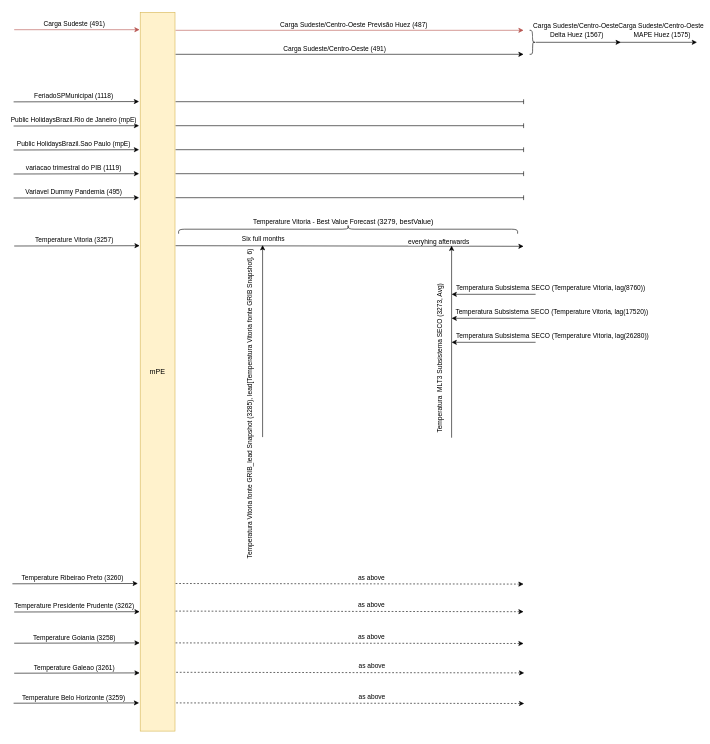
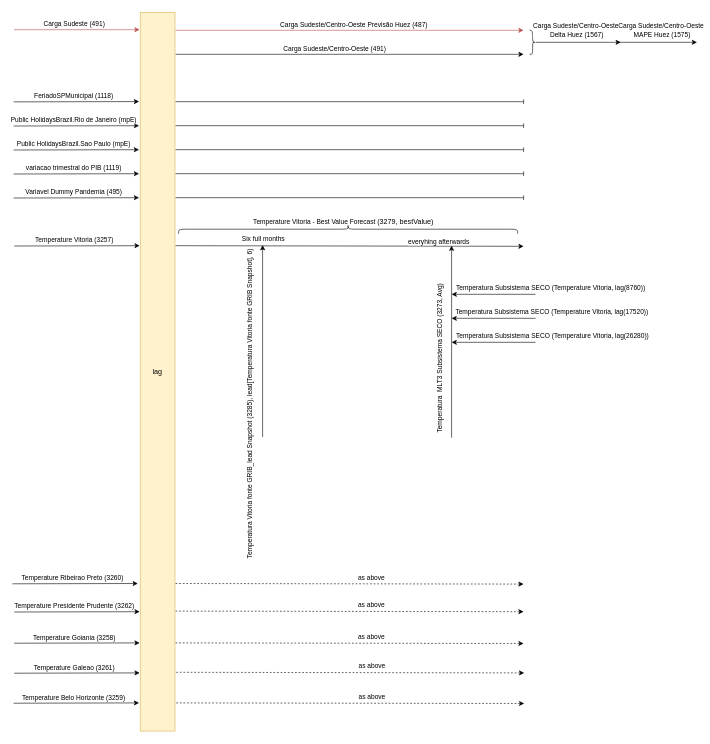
(158, 372) -> (158, 372)
